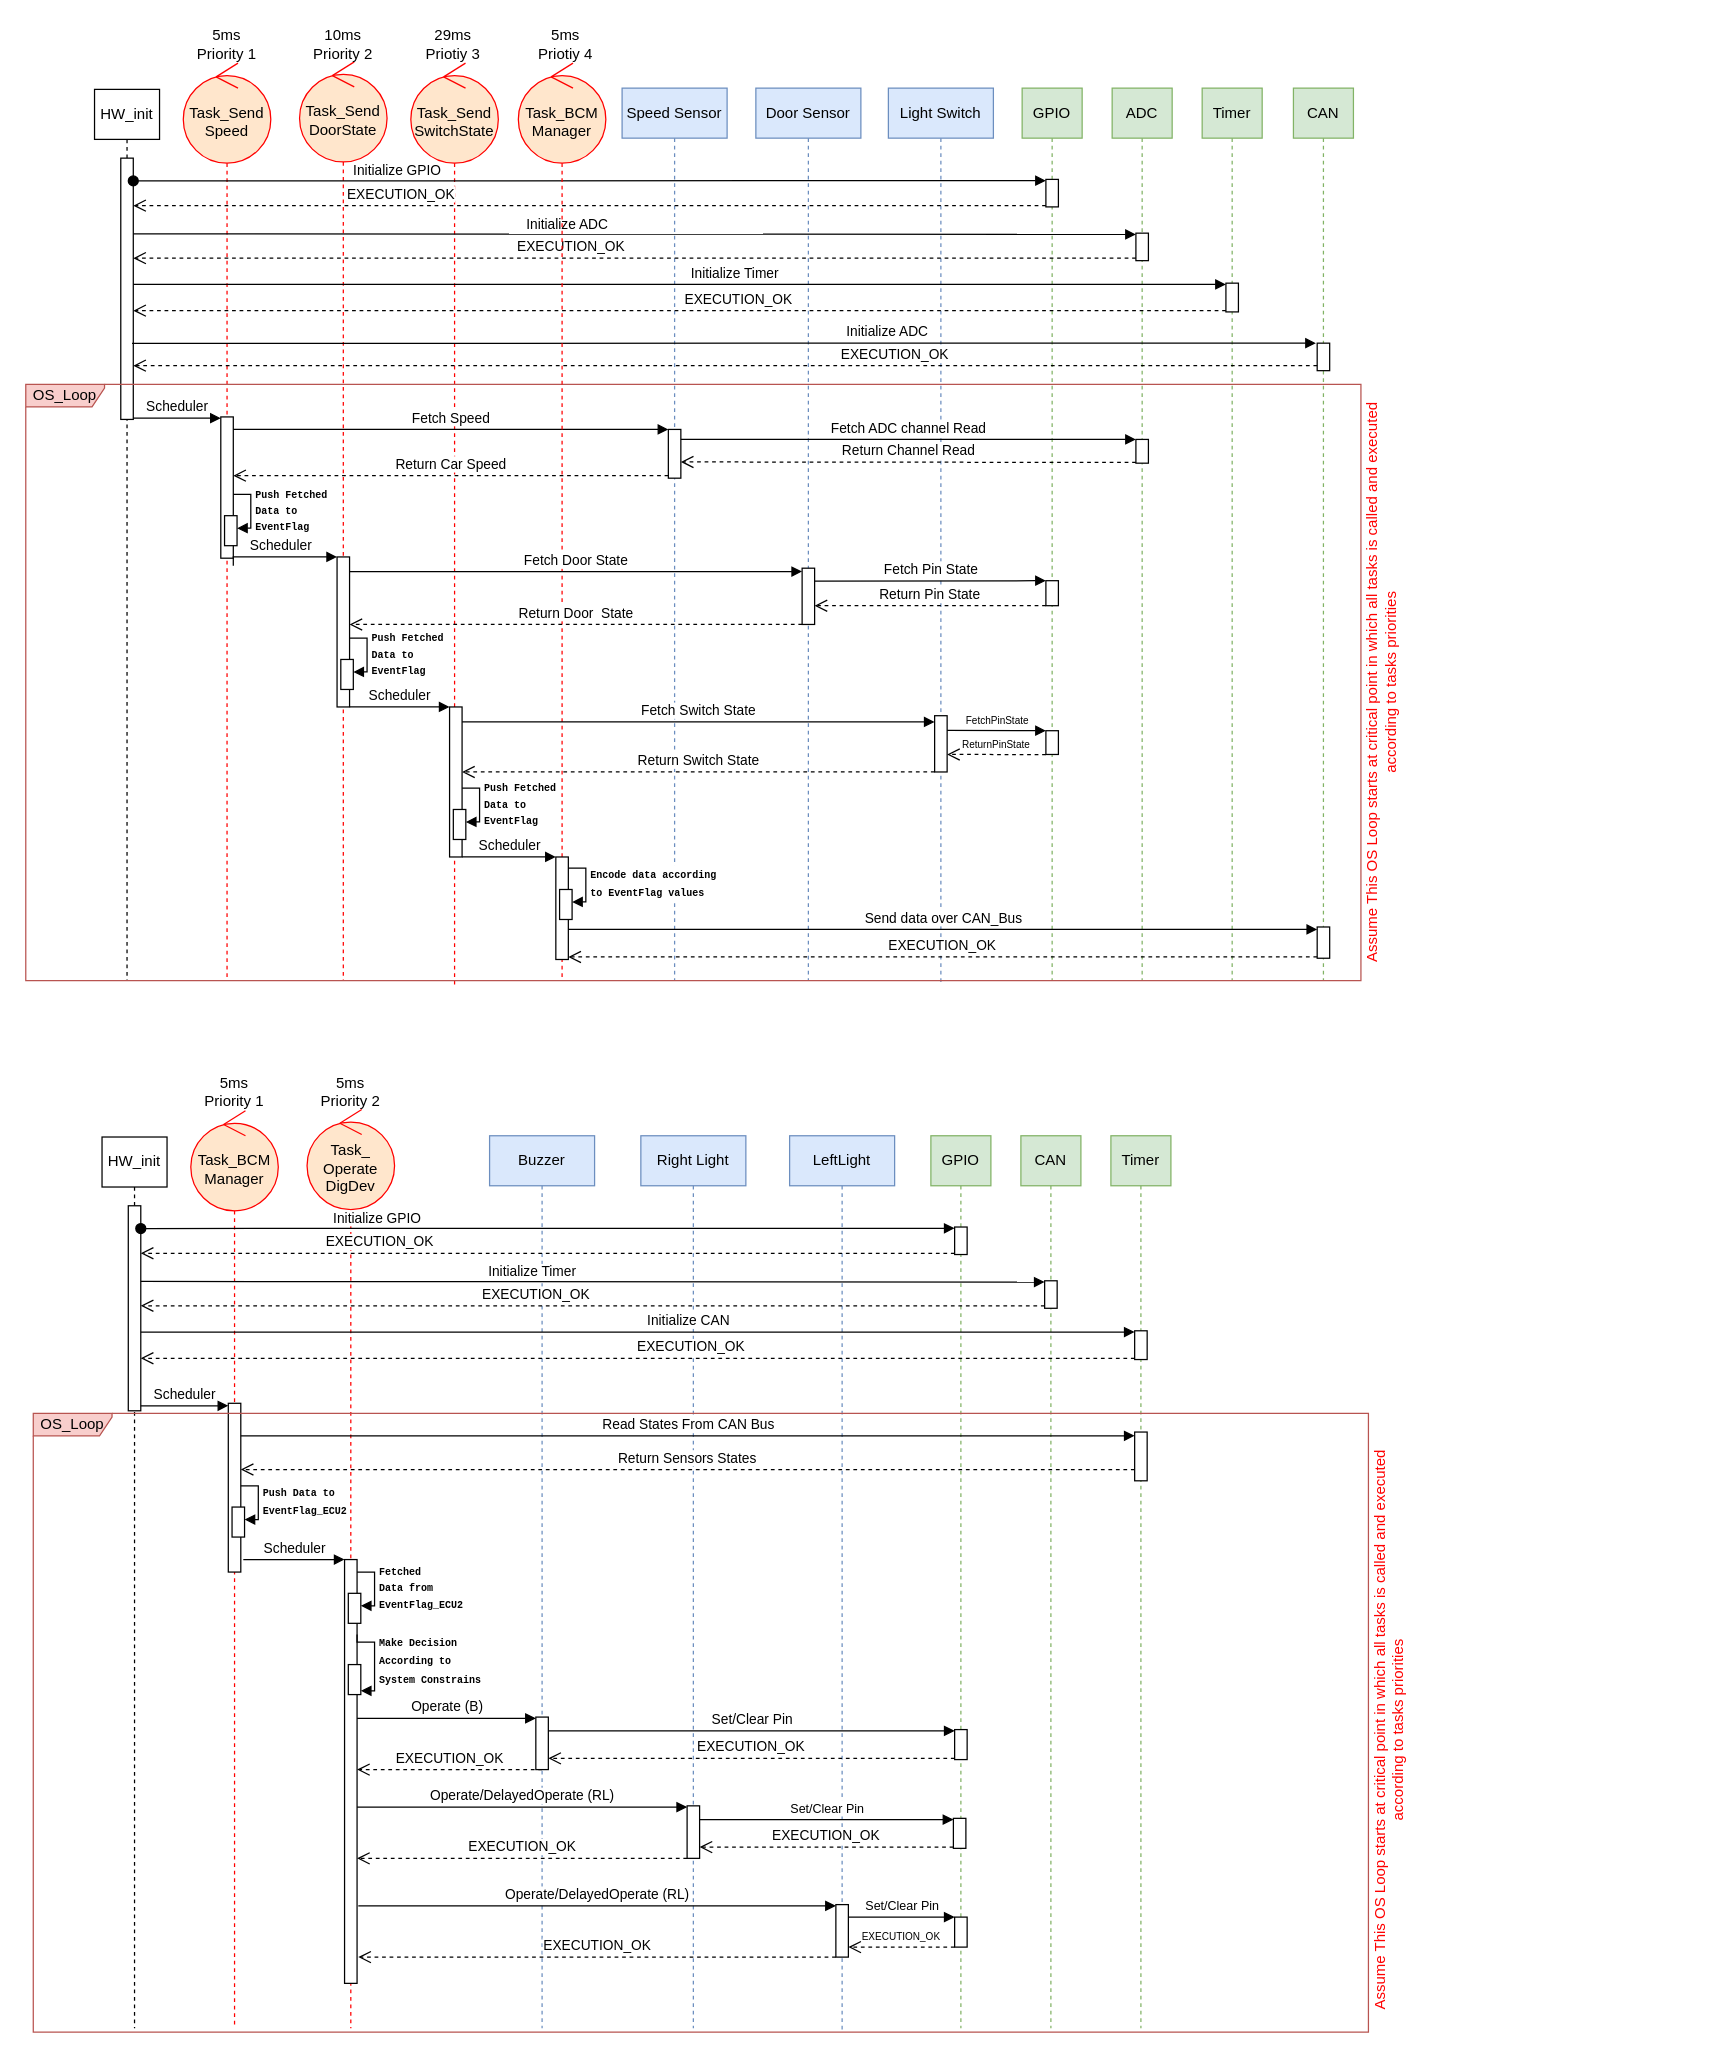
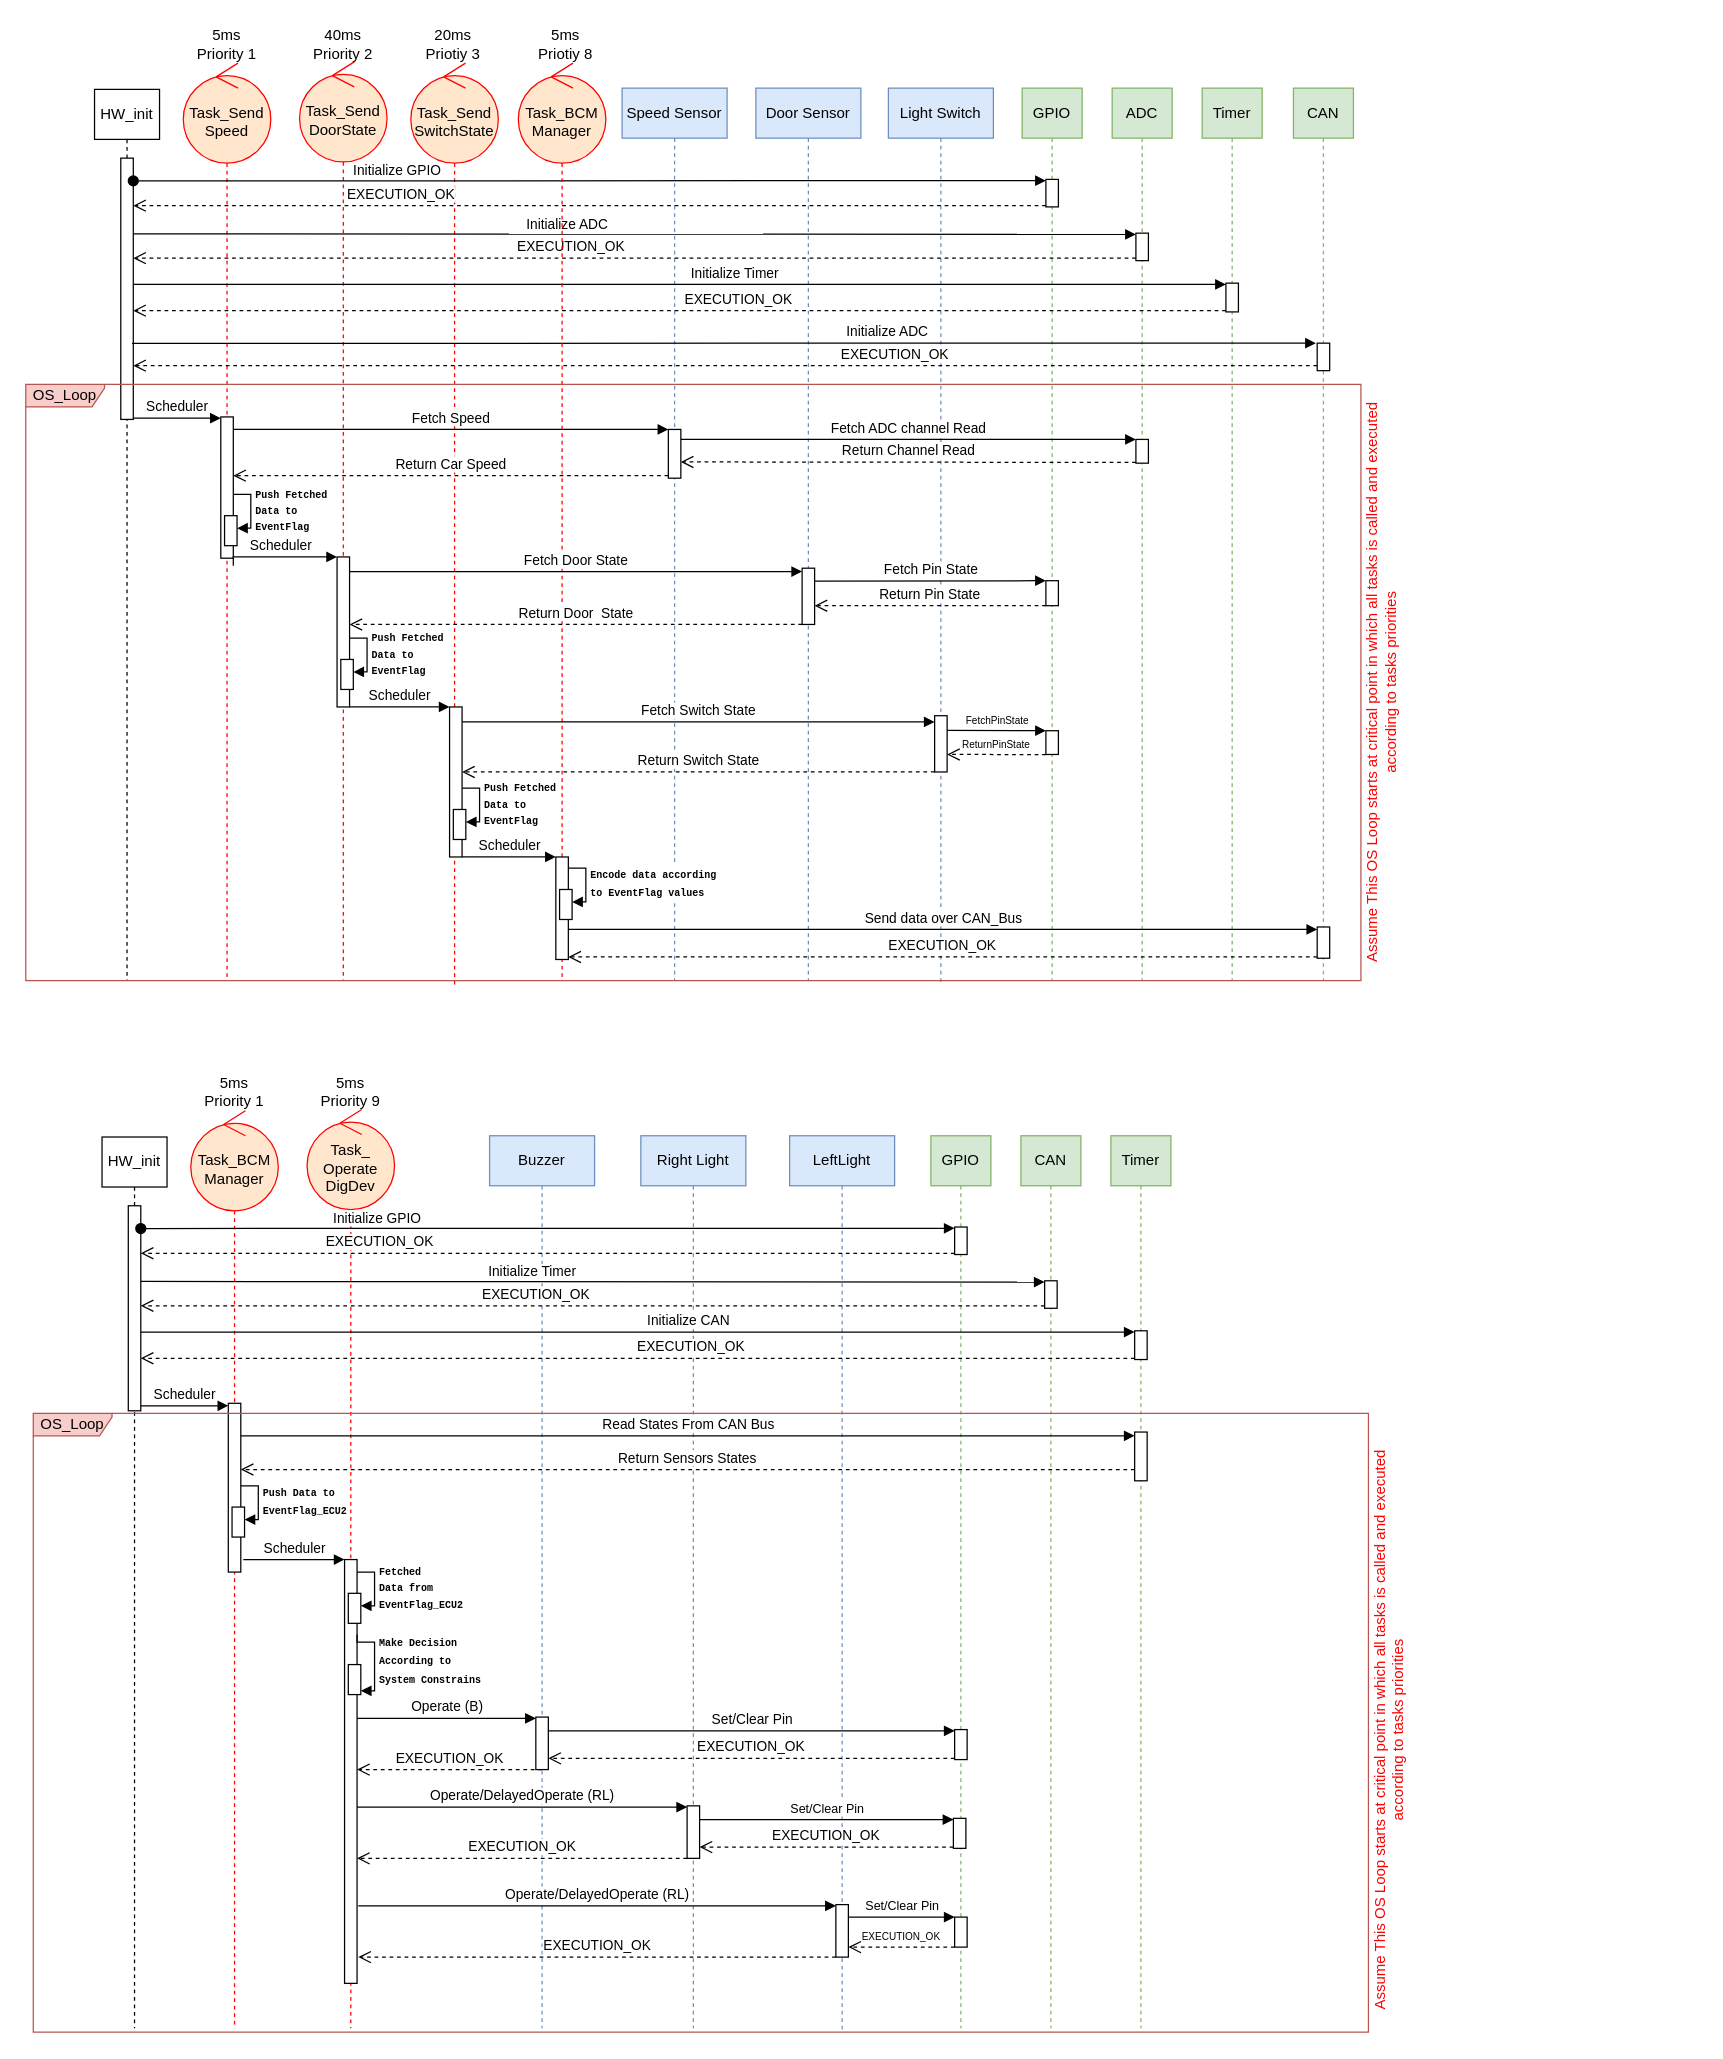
(343, 44) -> (343, 44)
(453, 44) -> (453, 44)
(566, 44) -> (566, 44)
(351, 1092) -> (351, 1092)
